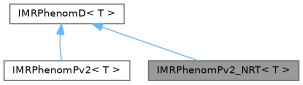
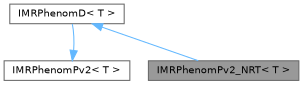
(60, 48) -> (74, 37)
